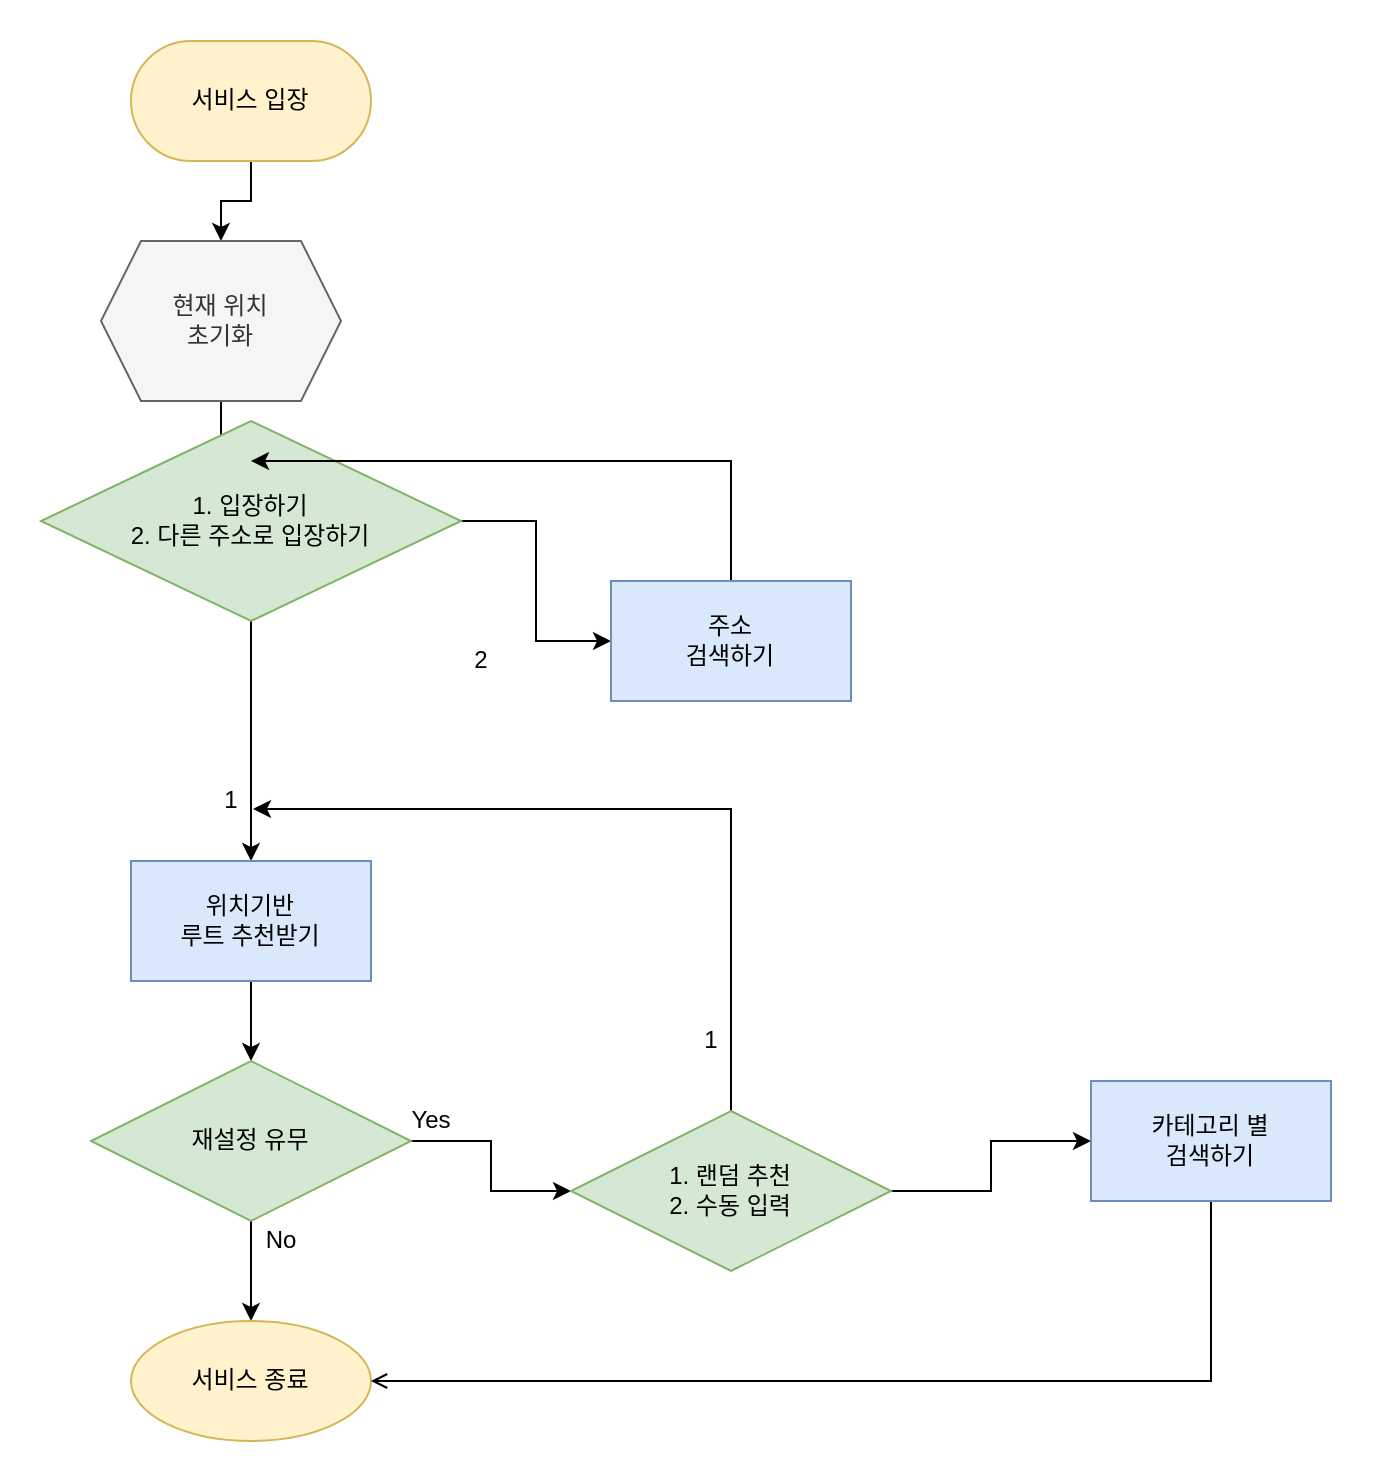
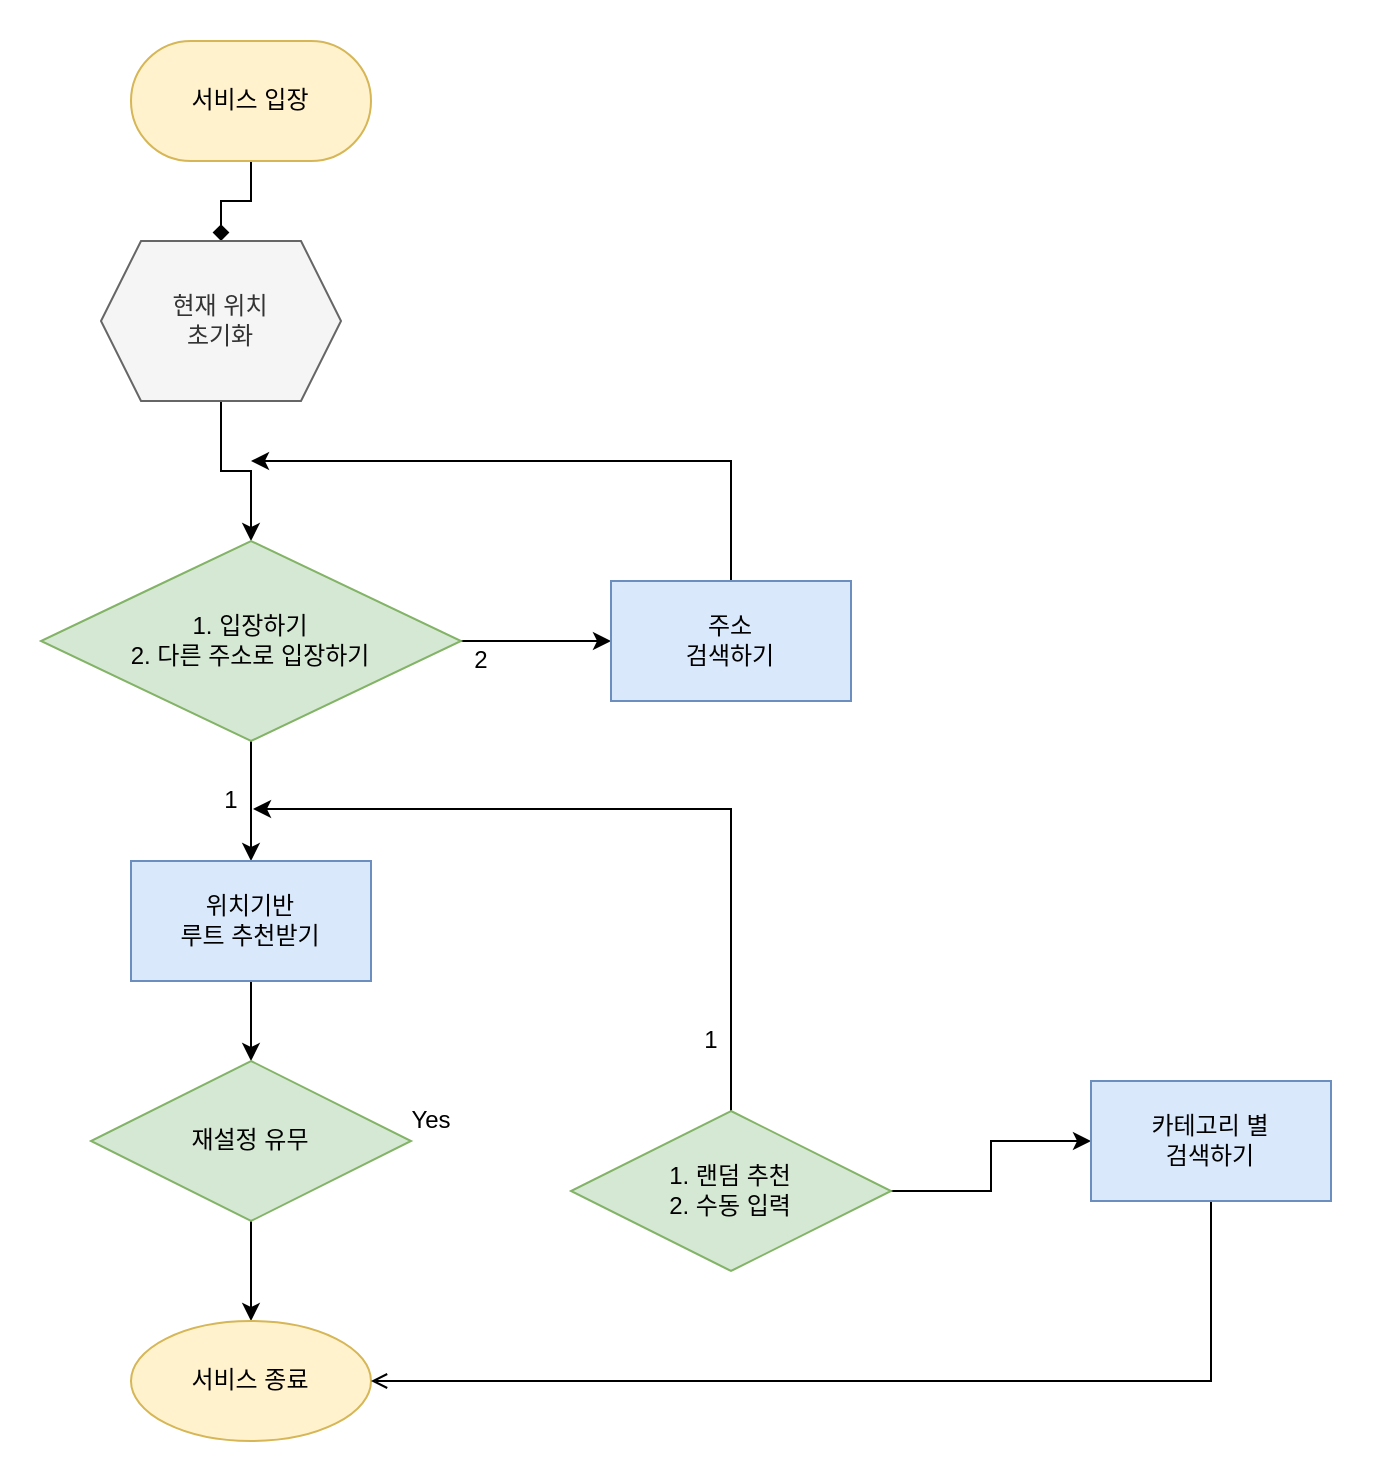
(221, 226) -> (221, 225)
(251, 521) -> (251, 641)
(491, 1159) -> none
(281, 1241) -> none
